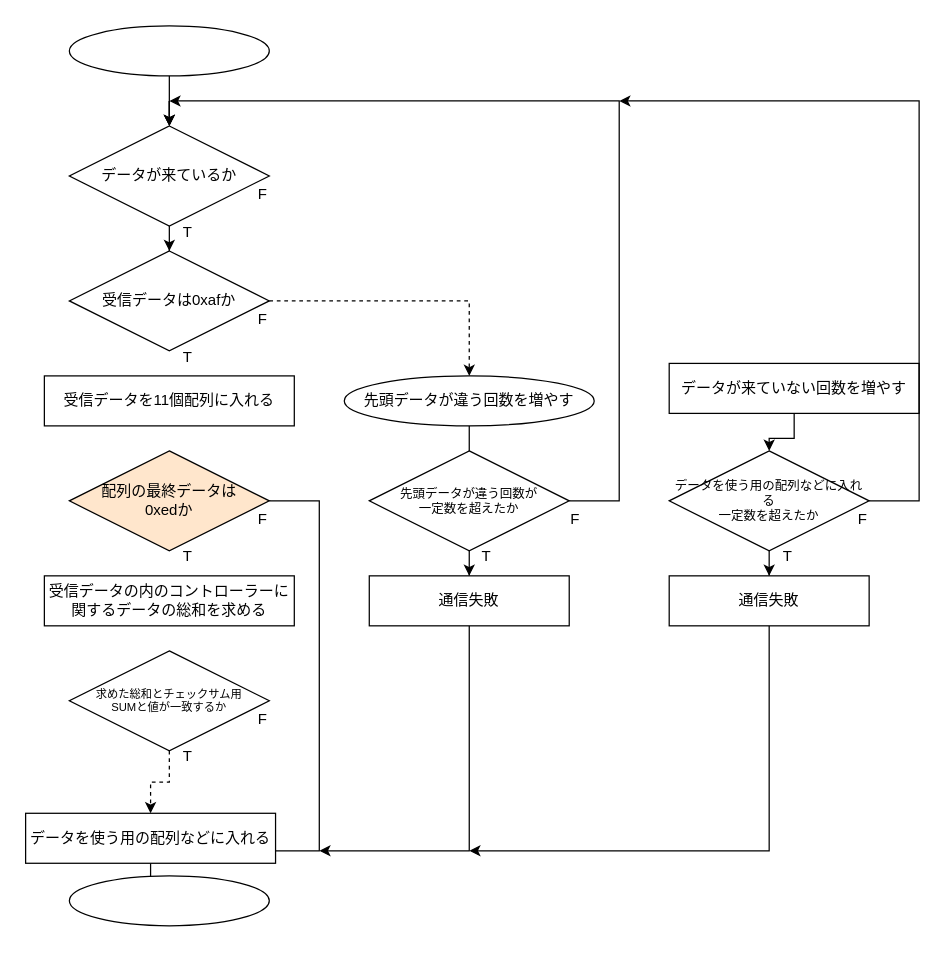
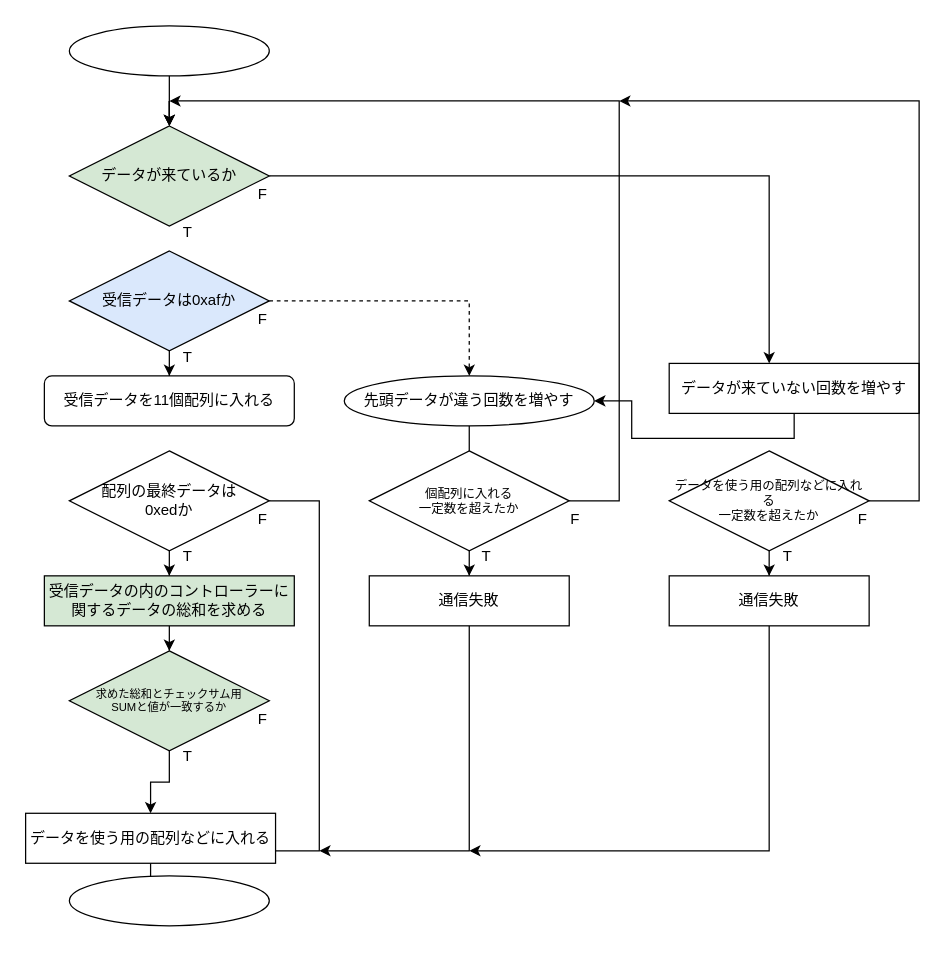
(169, 176) -> (169, 176)
none -> (608, 176)
(169, 243) -> none
(169, 301) -> (169, 301)
none -> (169, 368)
(169, 401) -> (169, 401)
(770, 438) -> (671, 438)
(169, 501) -> (169, 501)
(469, 501) -> (469, 501)
none -> (169, 568)
(169, 601) -> (169, 601)
none -> (169, 643)
(169, 701) -> (169, 701)
(163, 782) -> (163, 782)
